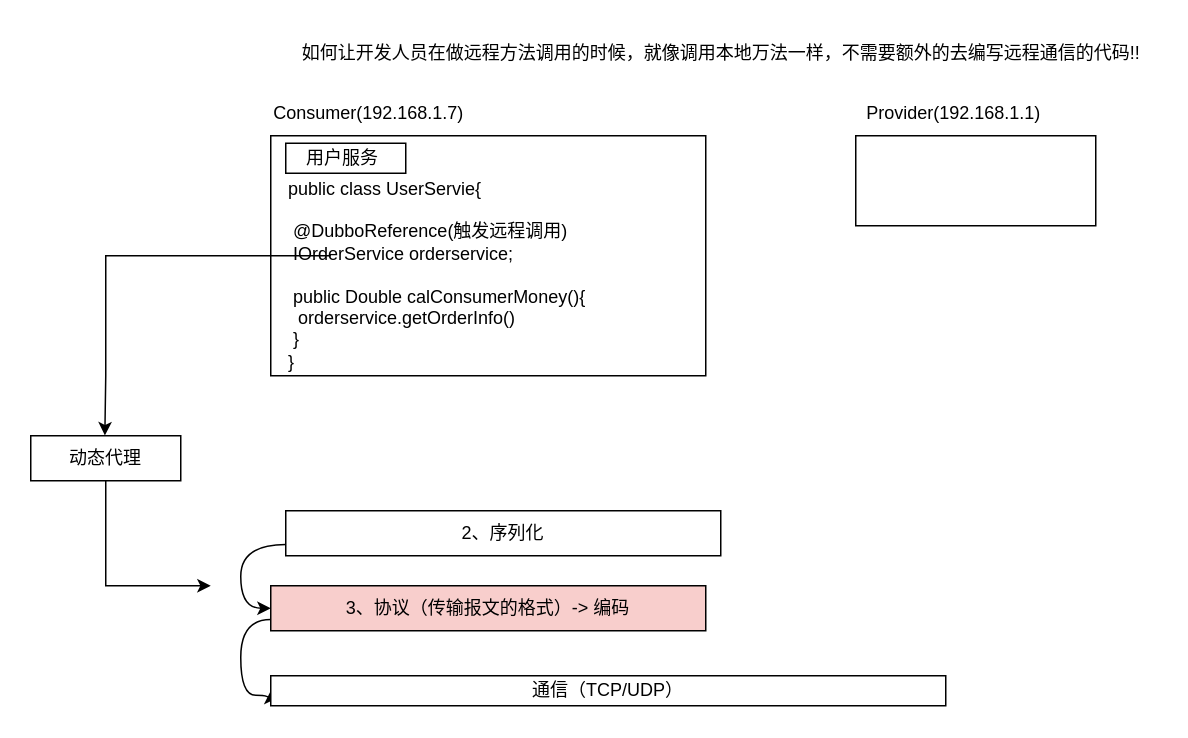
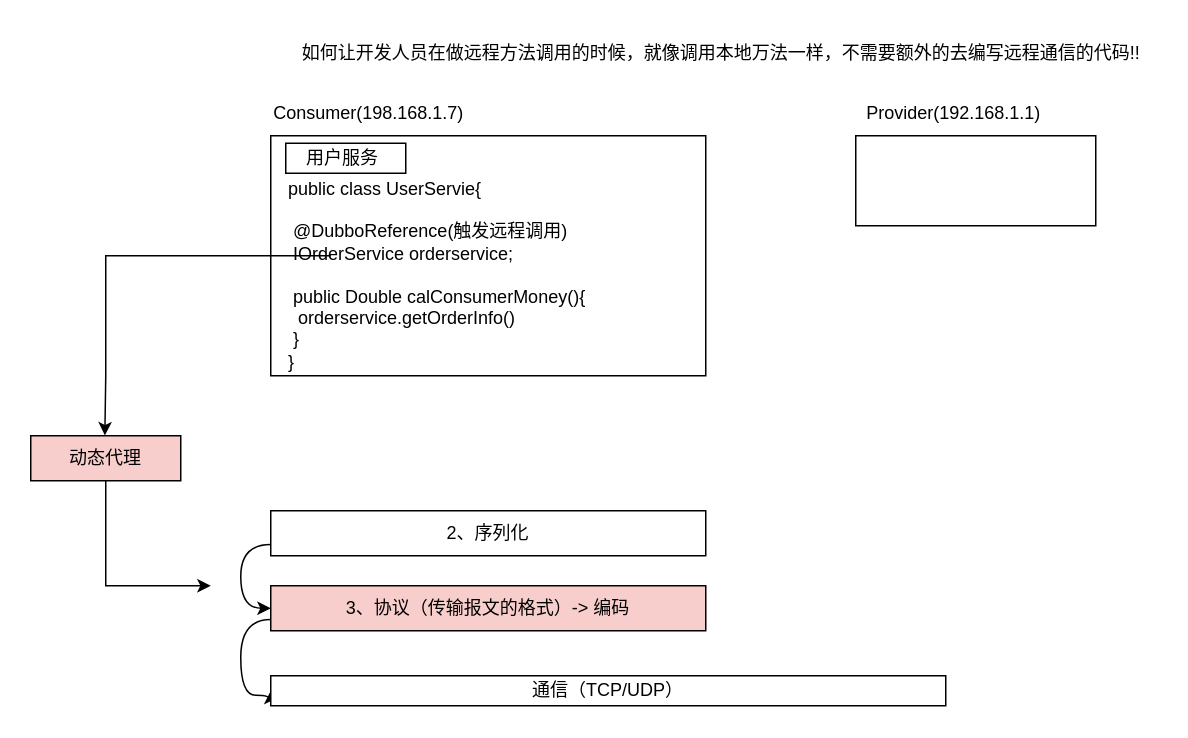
(369, 113) -> (369, 113)
(106, 458) -> (106, 458)
(503, 533) -> (488, 533)
